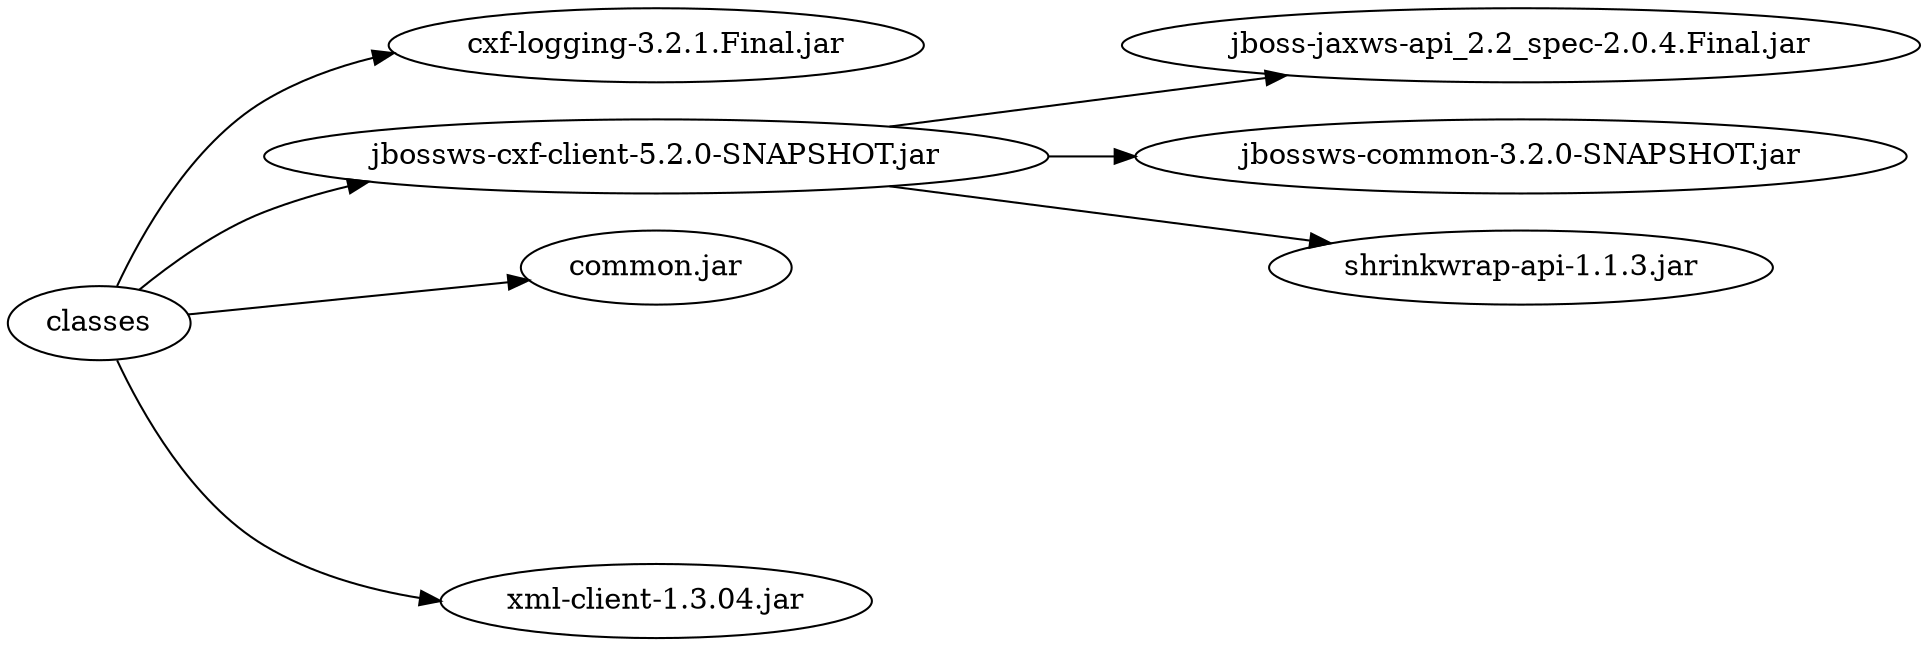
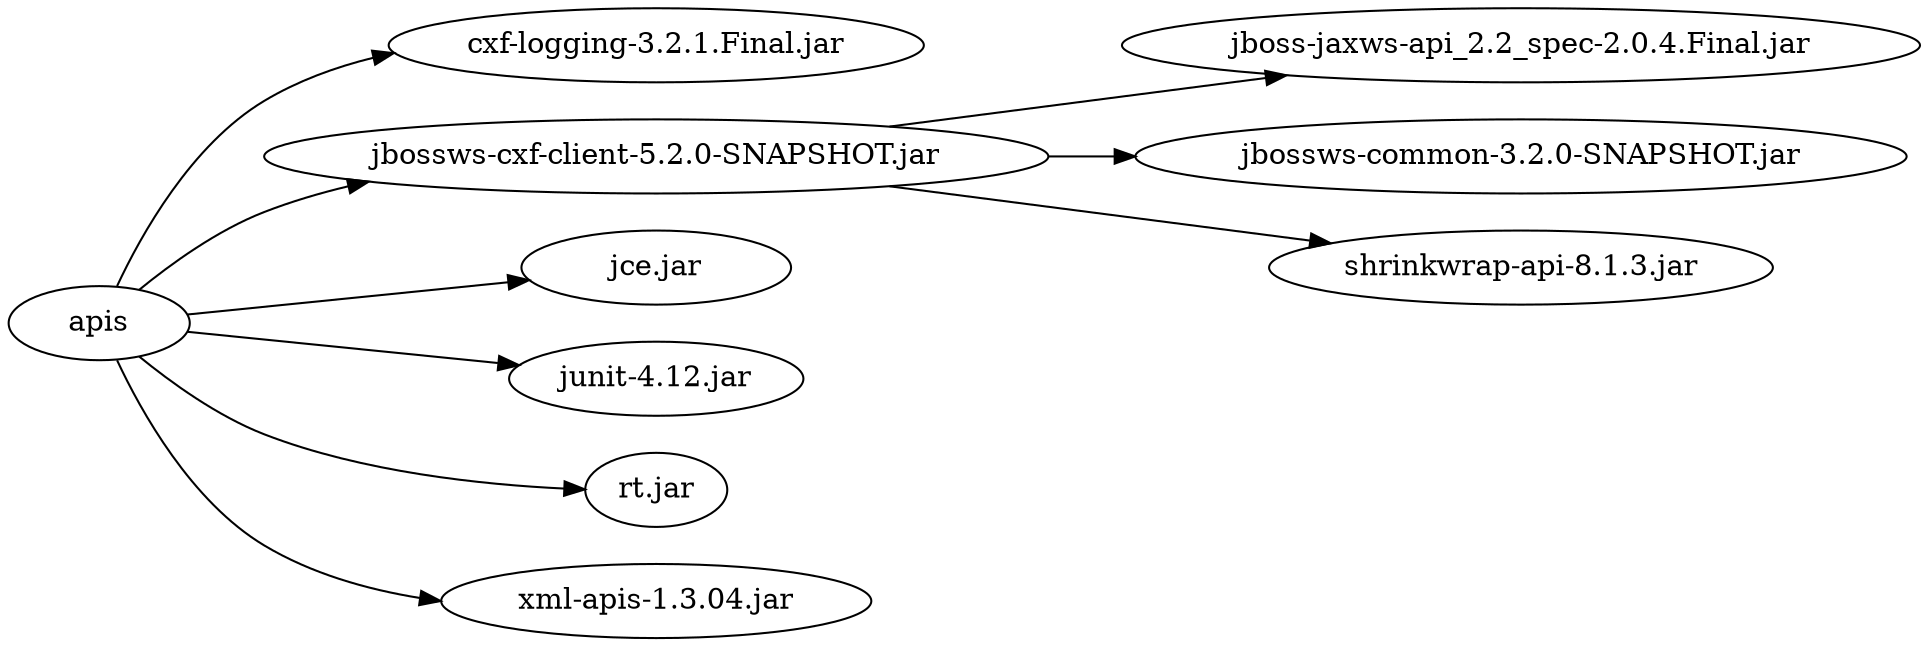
(656, 268) -> (656, 268)
(1521, 268) -> (1521, 268)
(99, 323) -> (99, 323)
none -> (656, 379)
none -> (656, 490)
(656, 601) -> (656, 601)
